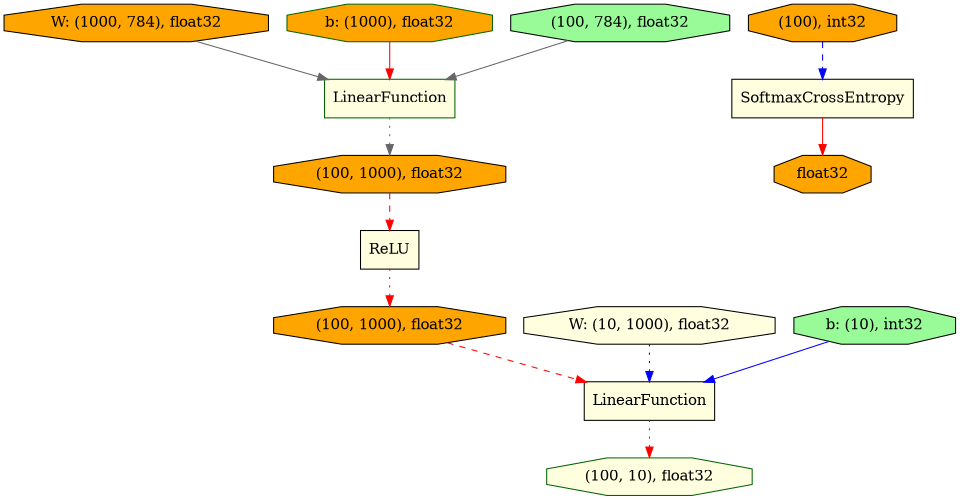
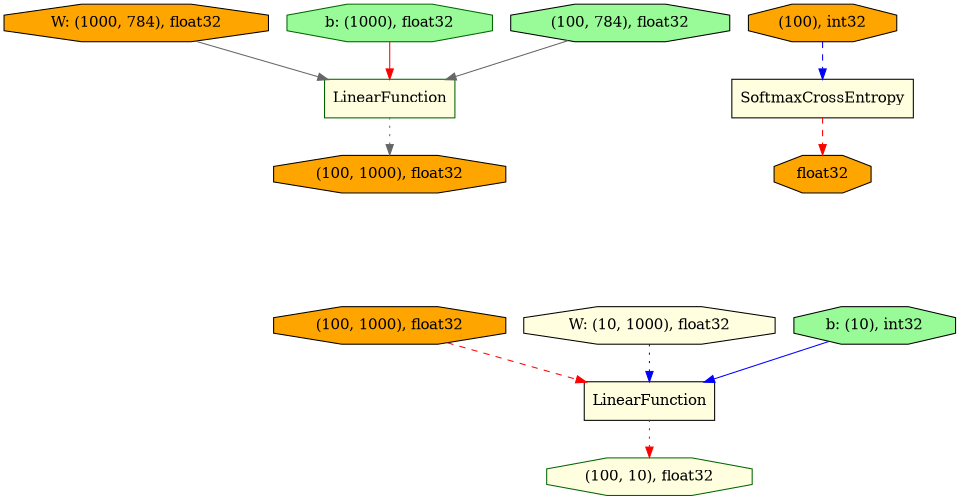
(390, 23) -> (390, 23)
(823, 131) -> (823, 131)
(390, 250) -> none
